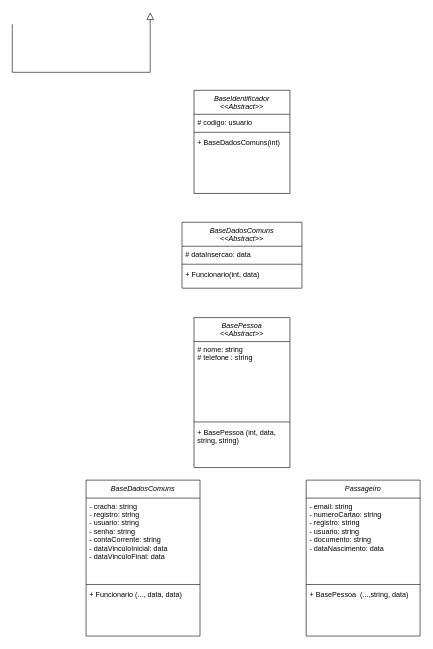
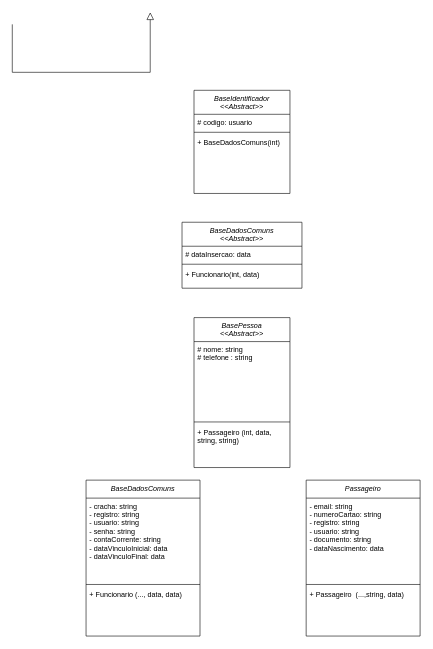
(240, 433) -> (239, 433)
(366, 595) -> (365, 595)
